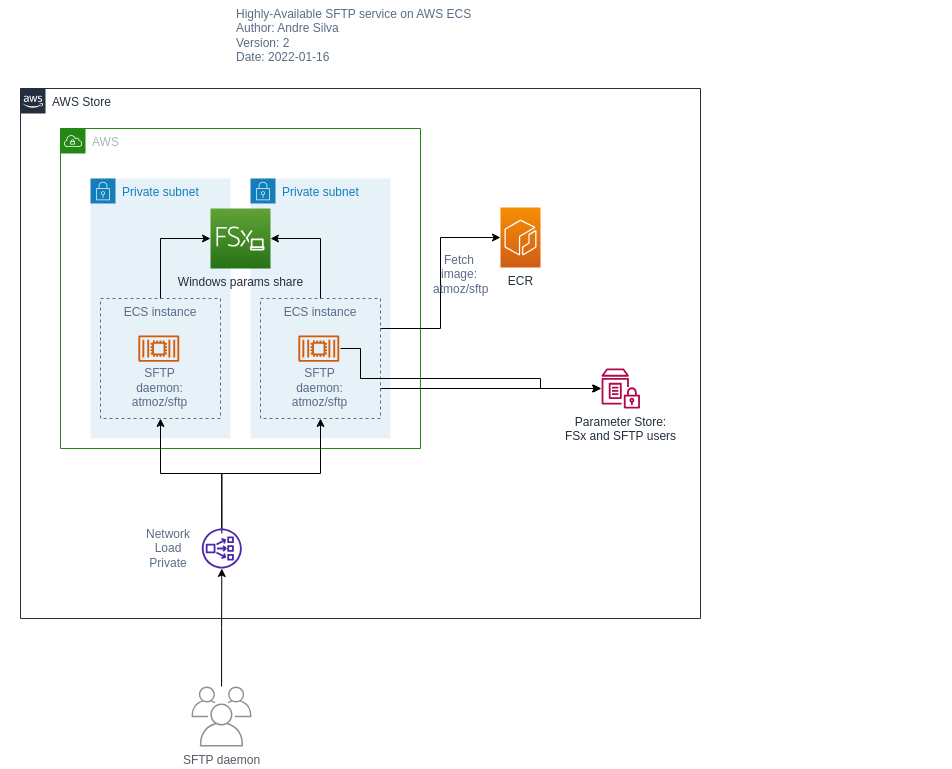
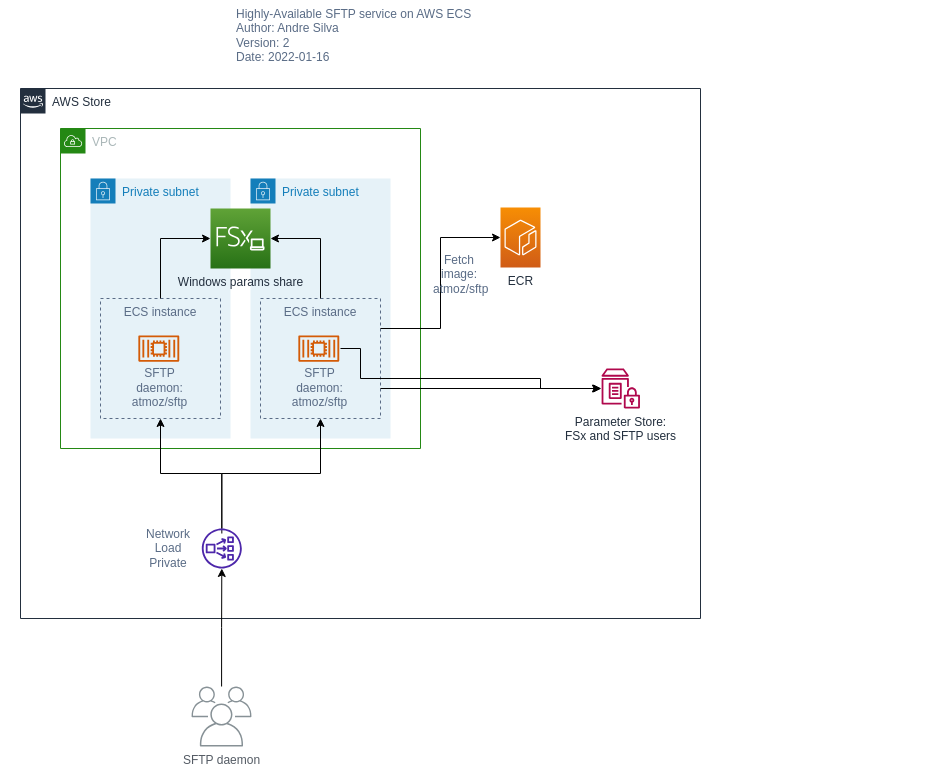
(103, 143) -> (103, 143)
